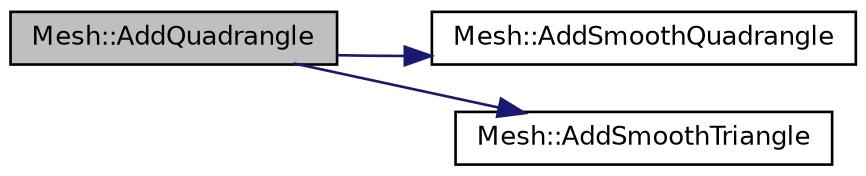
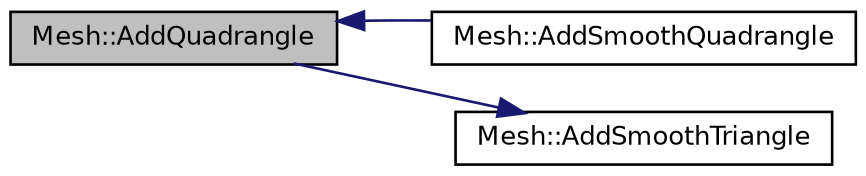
(371, 56) -> (398, 20)
